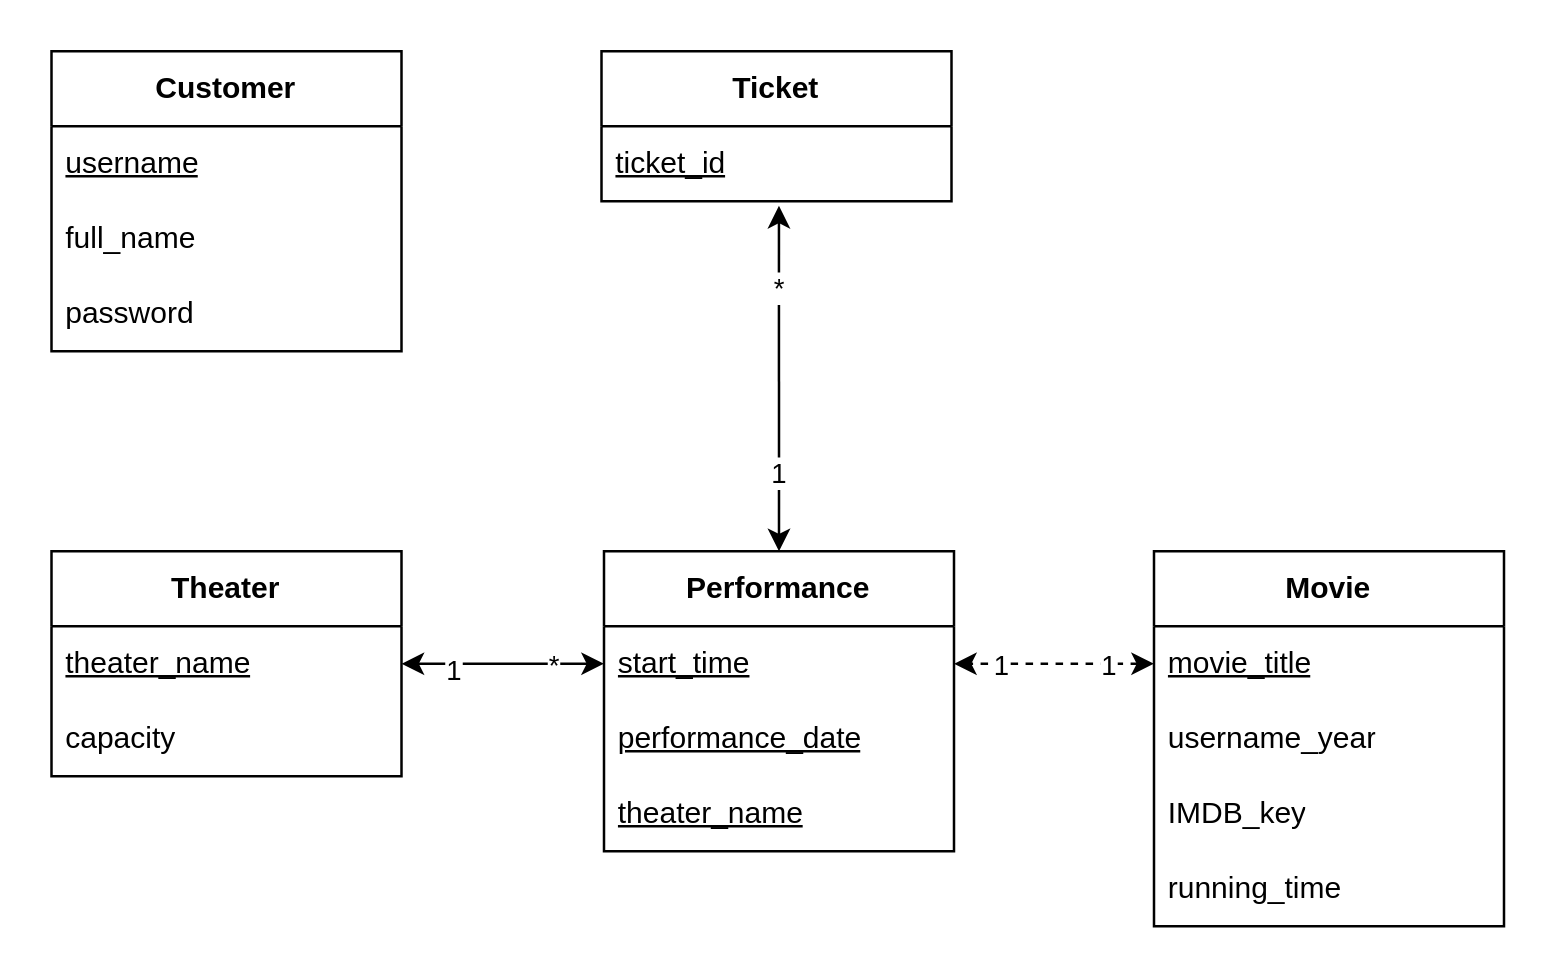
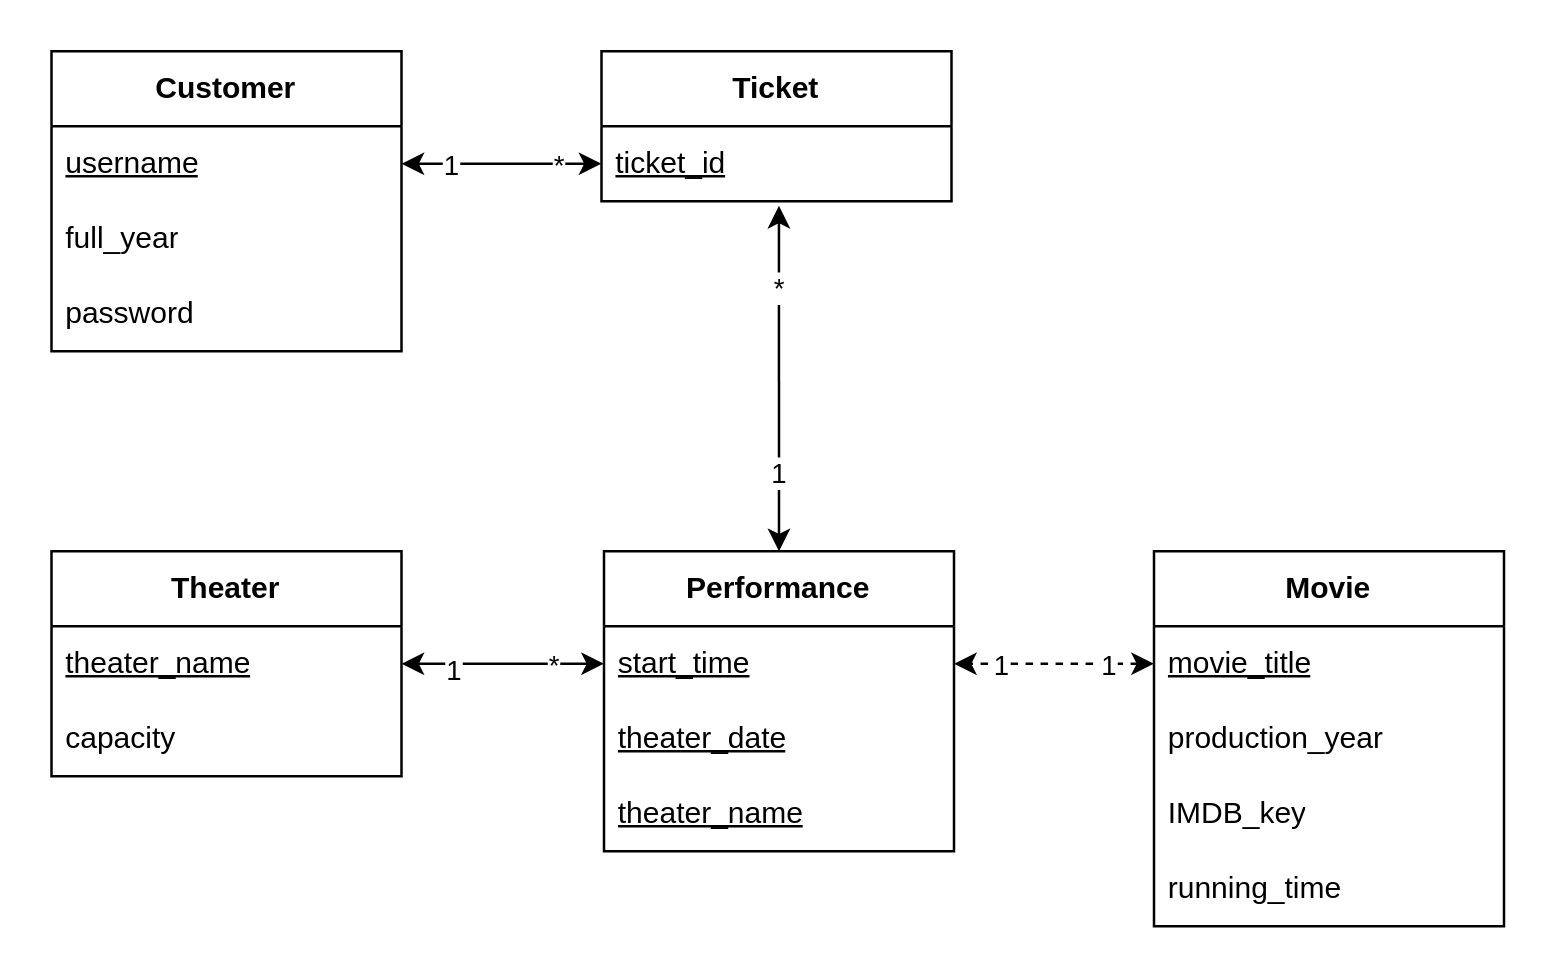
none -> (501, 164)
(134, 239) -> (134, 239)
(753, 739) -> (720, 739)
(1278, 739) -> (1291, 739)
